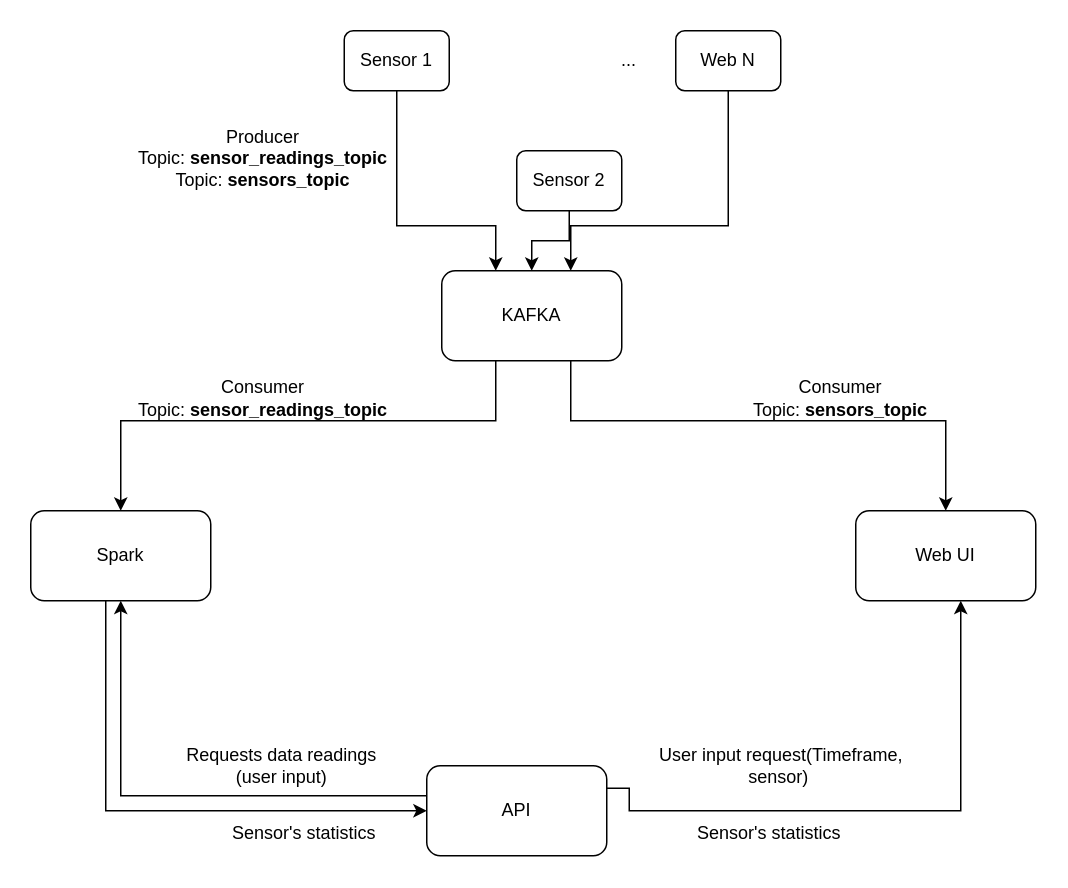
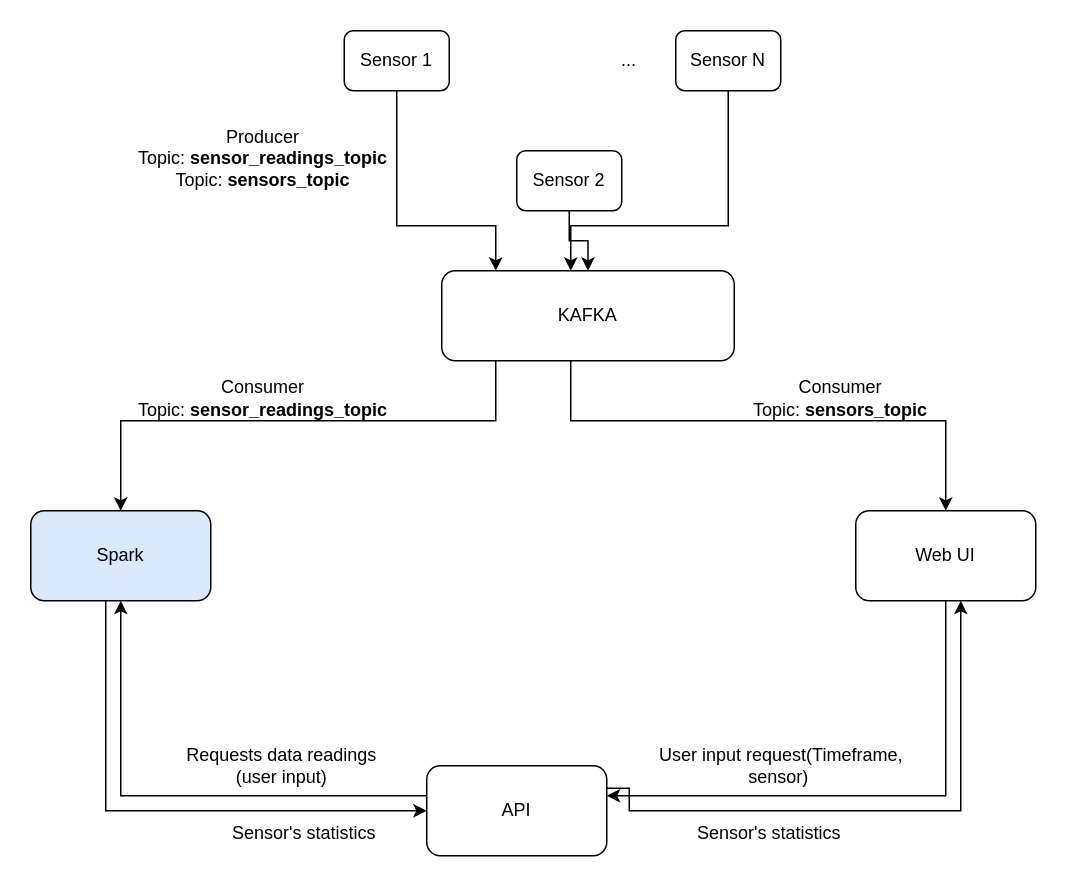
(728, 61) -> (728, 61)
(532, 316) -> (588, 316)
(121, 556) -> (121, 556)
none -> (879, 796)
